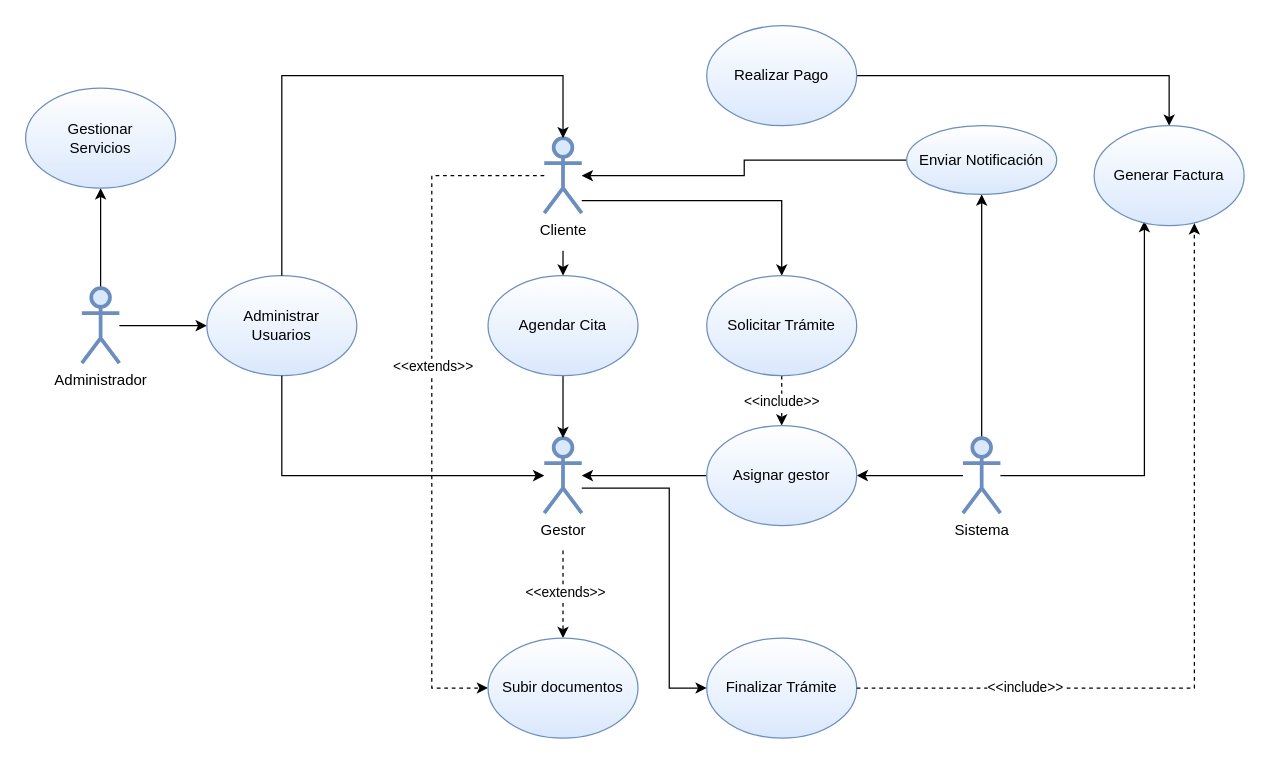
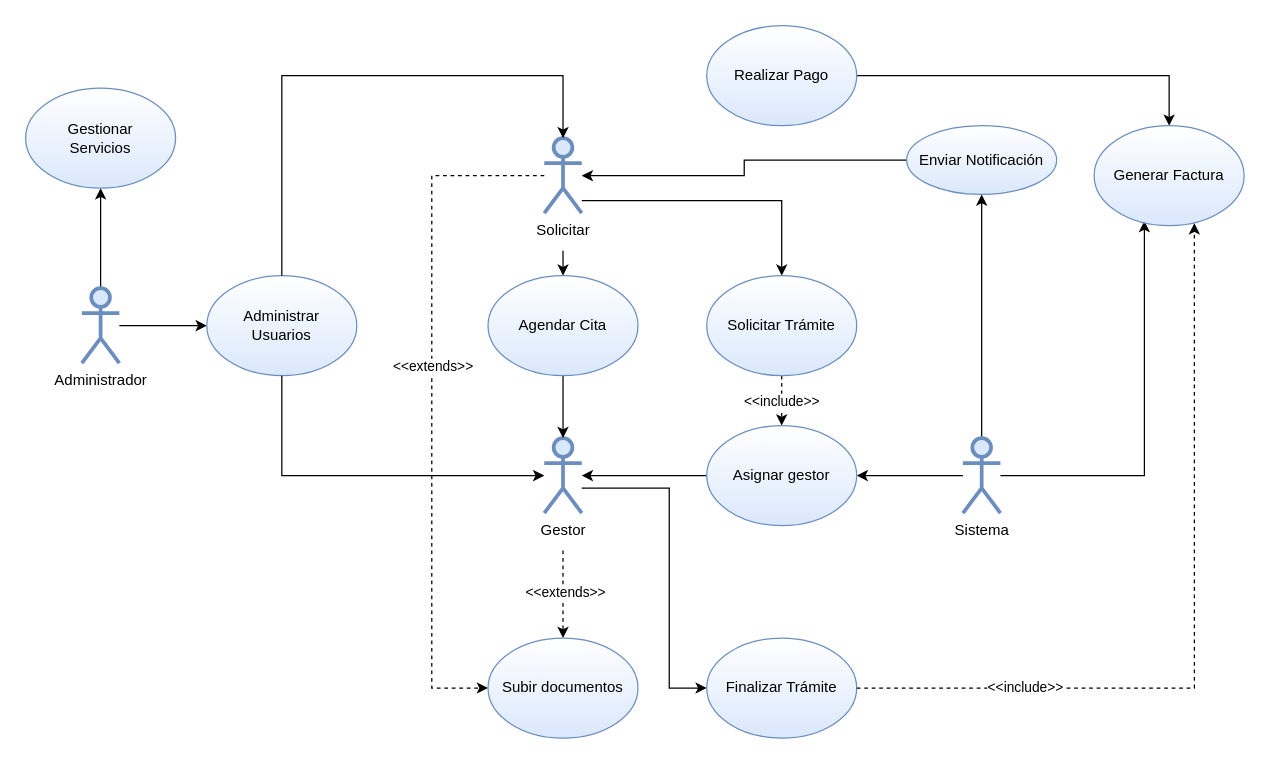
(564, 231) -> (564, 231)
